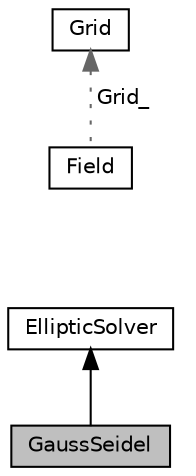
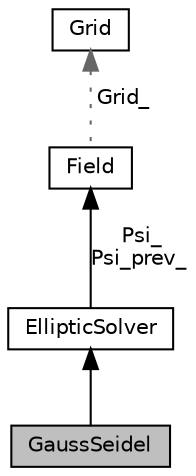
none -> (91, 259)
